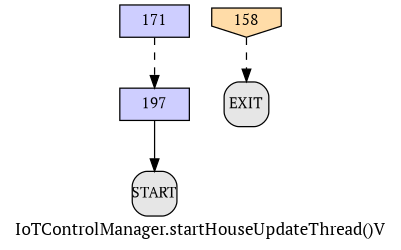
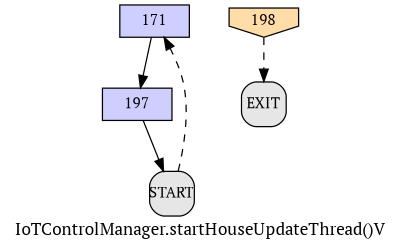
(246, 21) -> (264, 21)
(155, 56) -> (147, 57)
none -> (186, 109)
